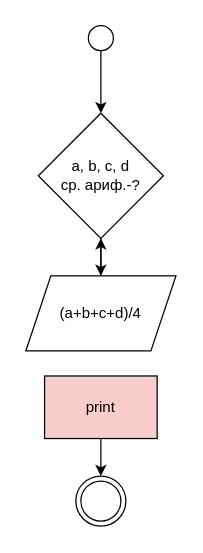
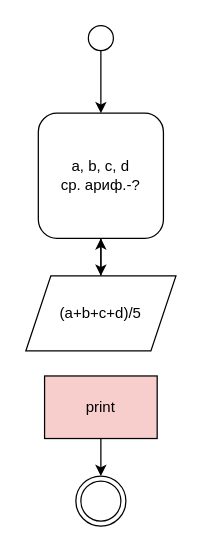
(101, 176) -> (101, 176)
(101, 313) -> (101, 313)
